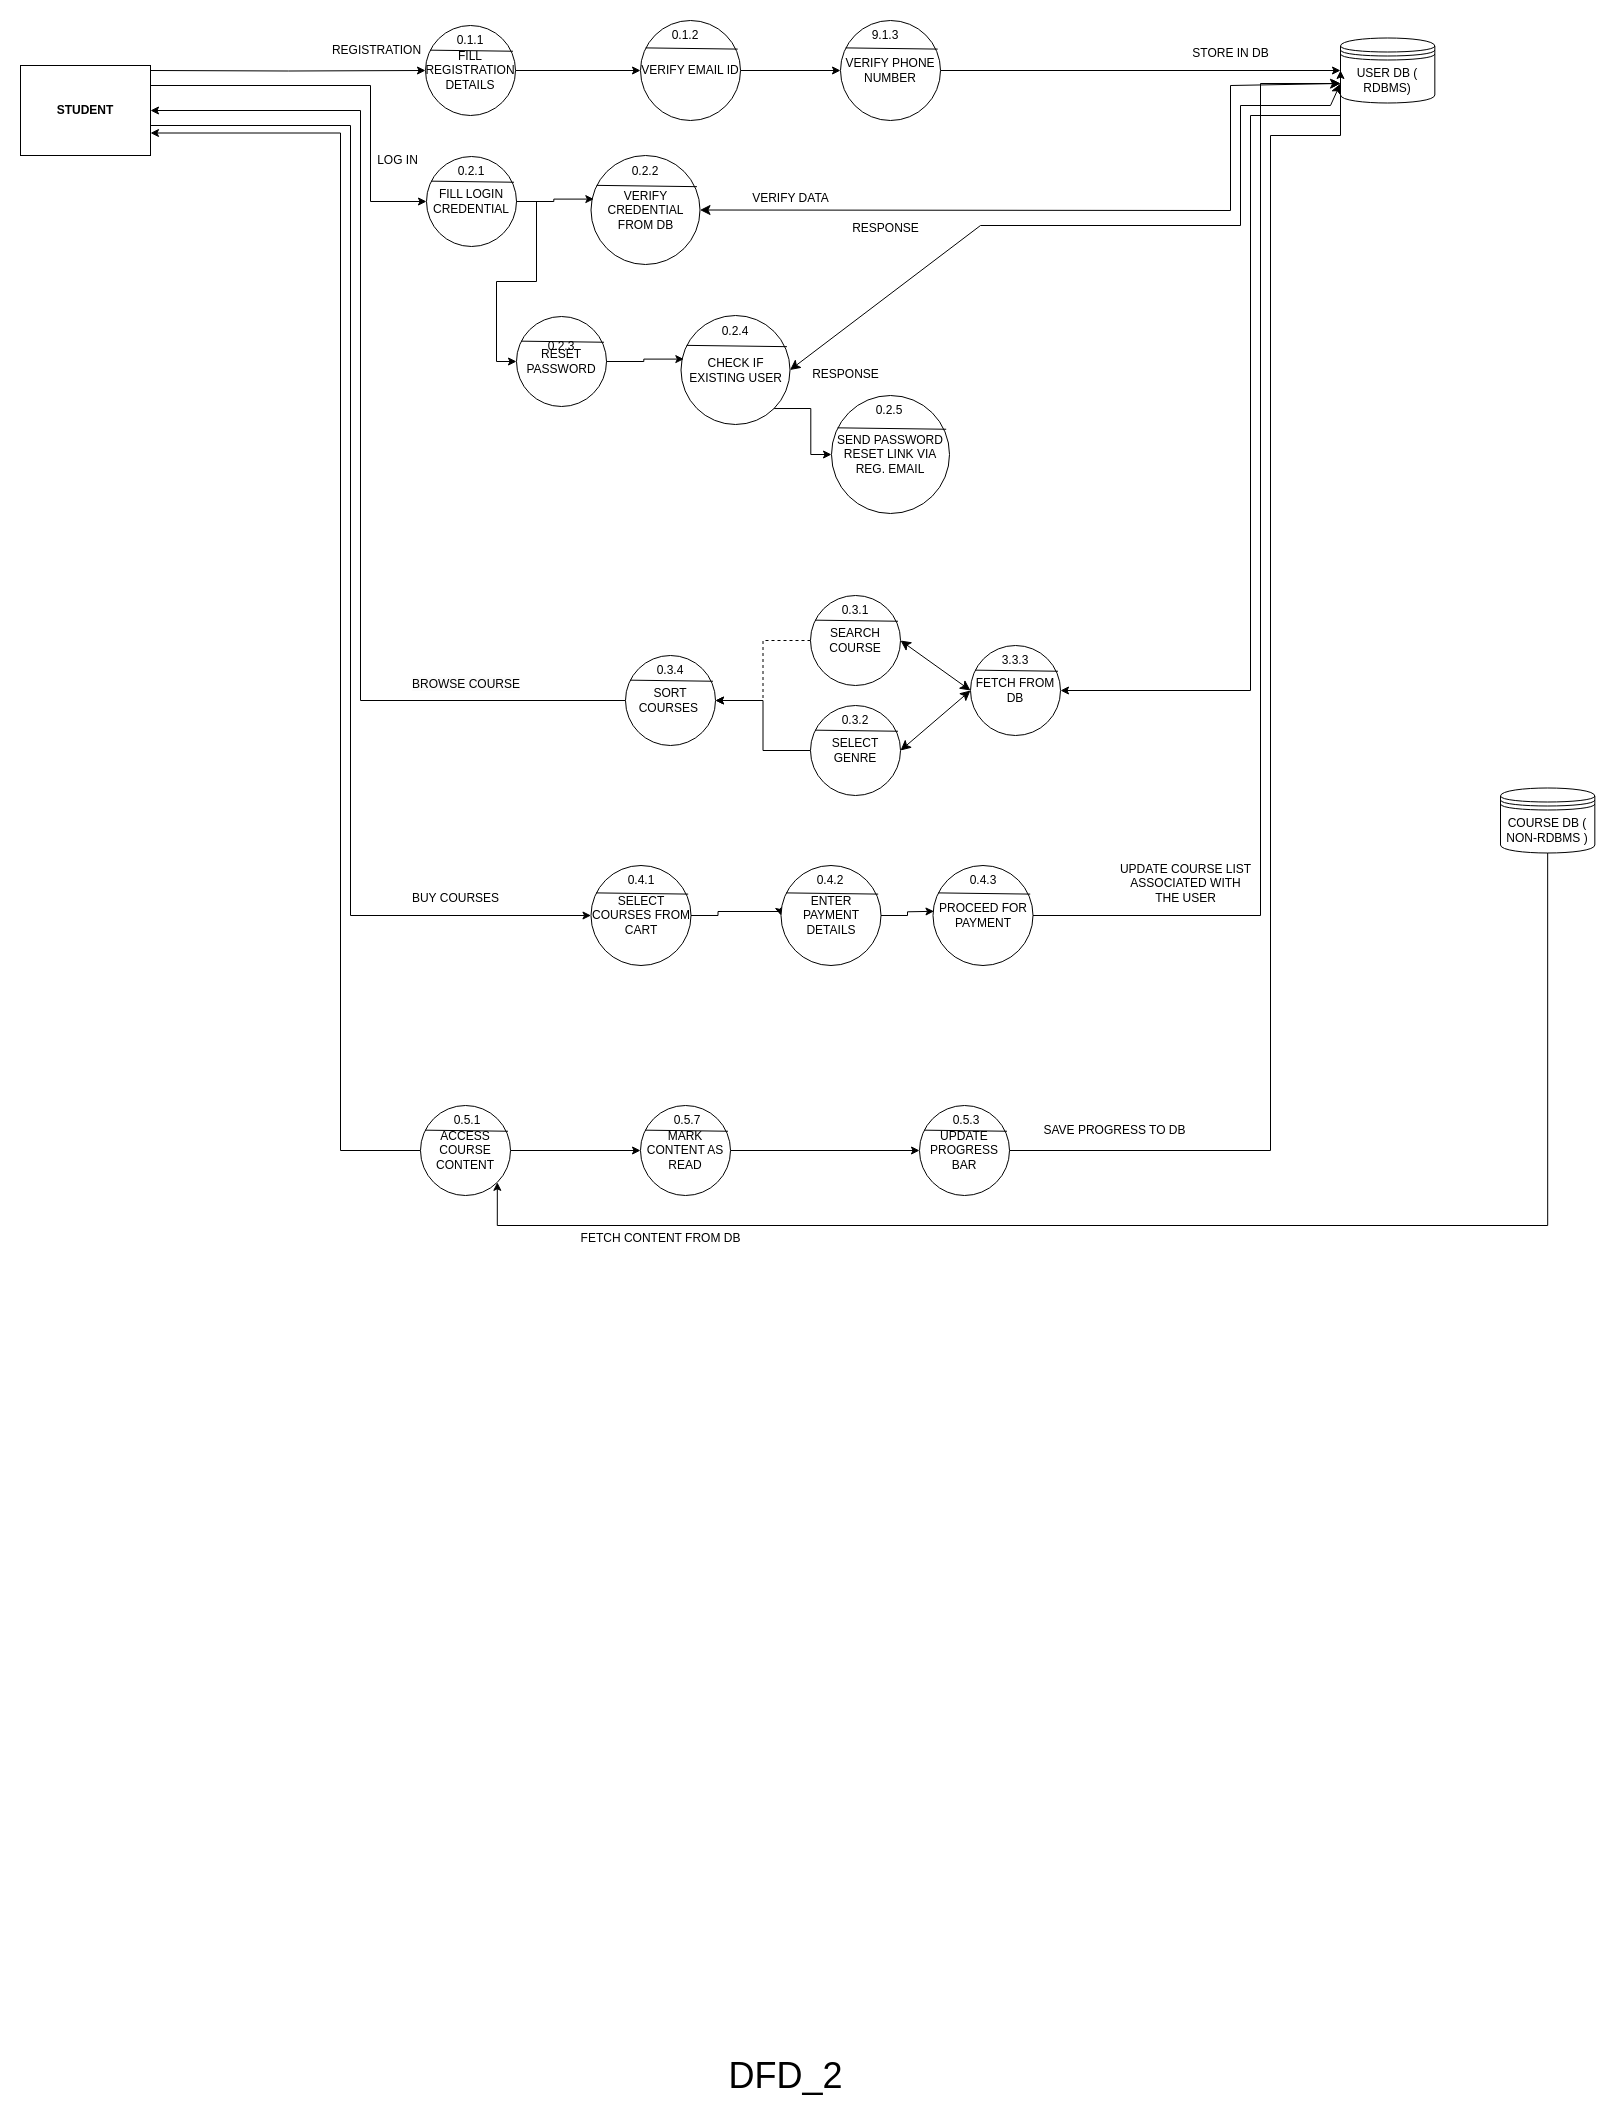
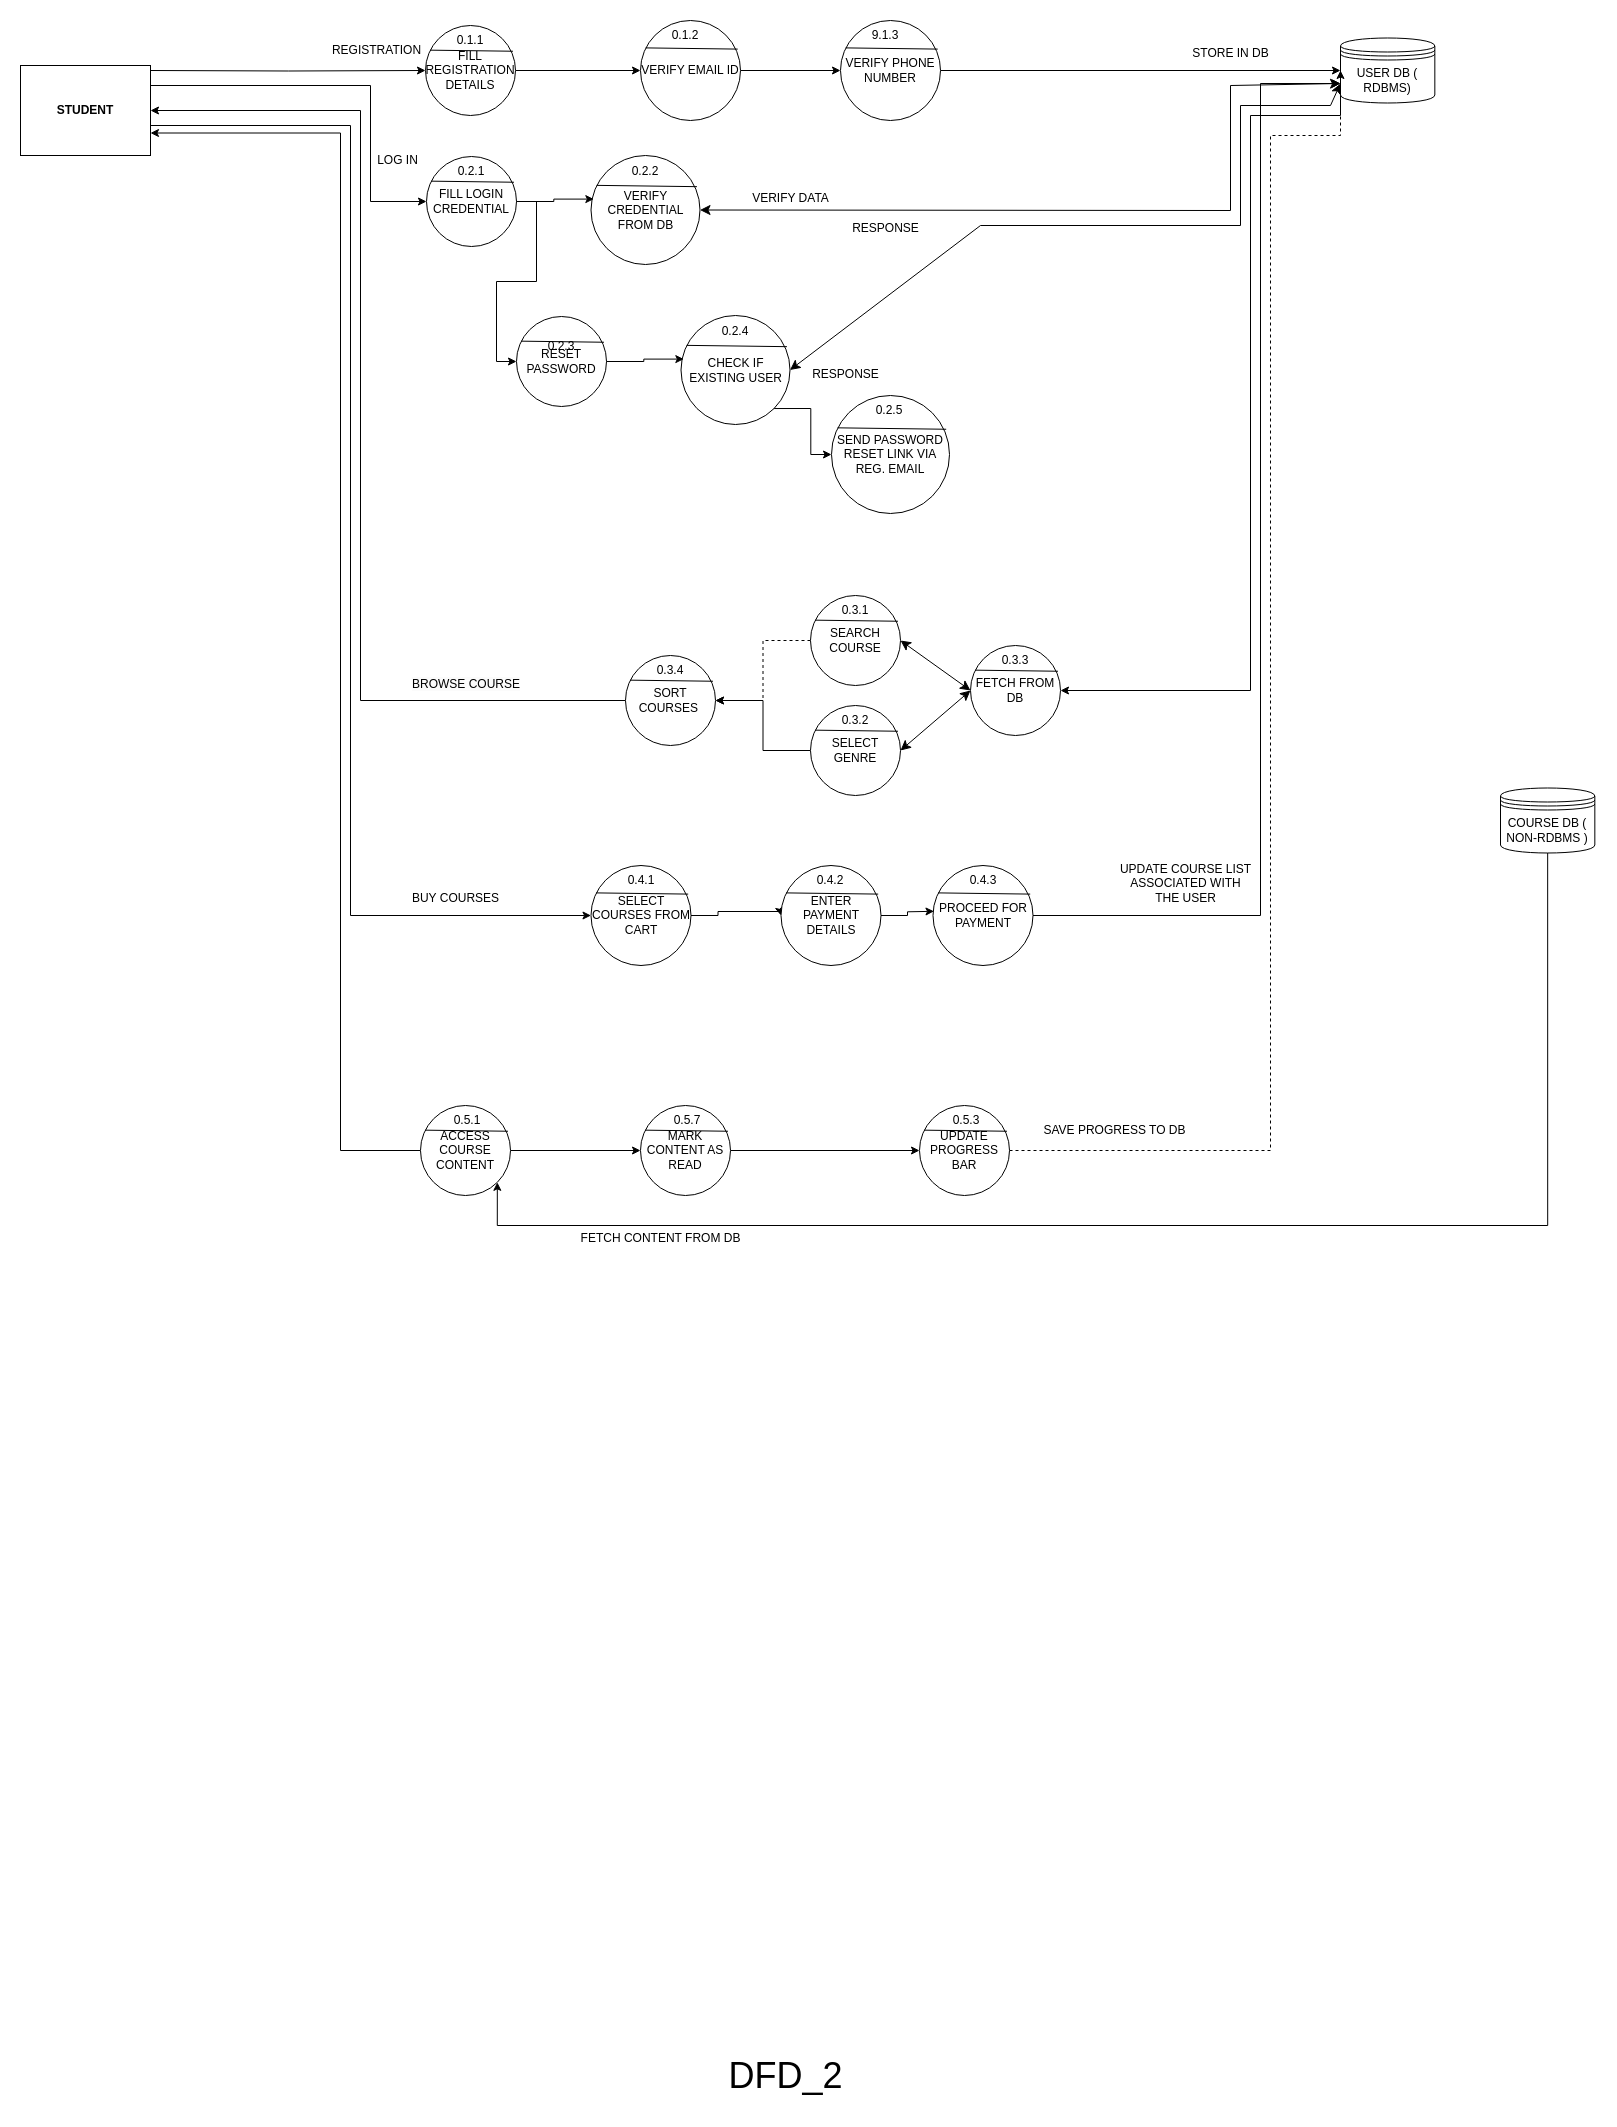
(1016, 661) -> (1016, 661)
(1271, 730) -> (1271, 730)
